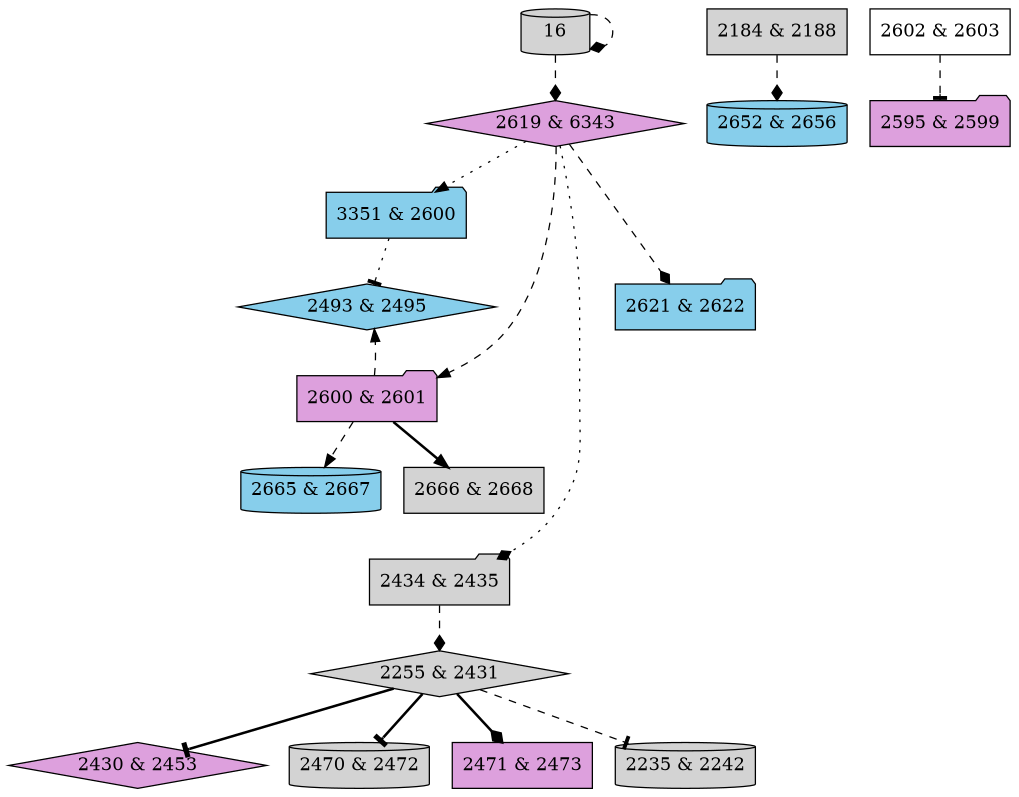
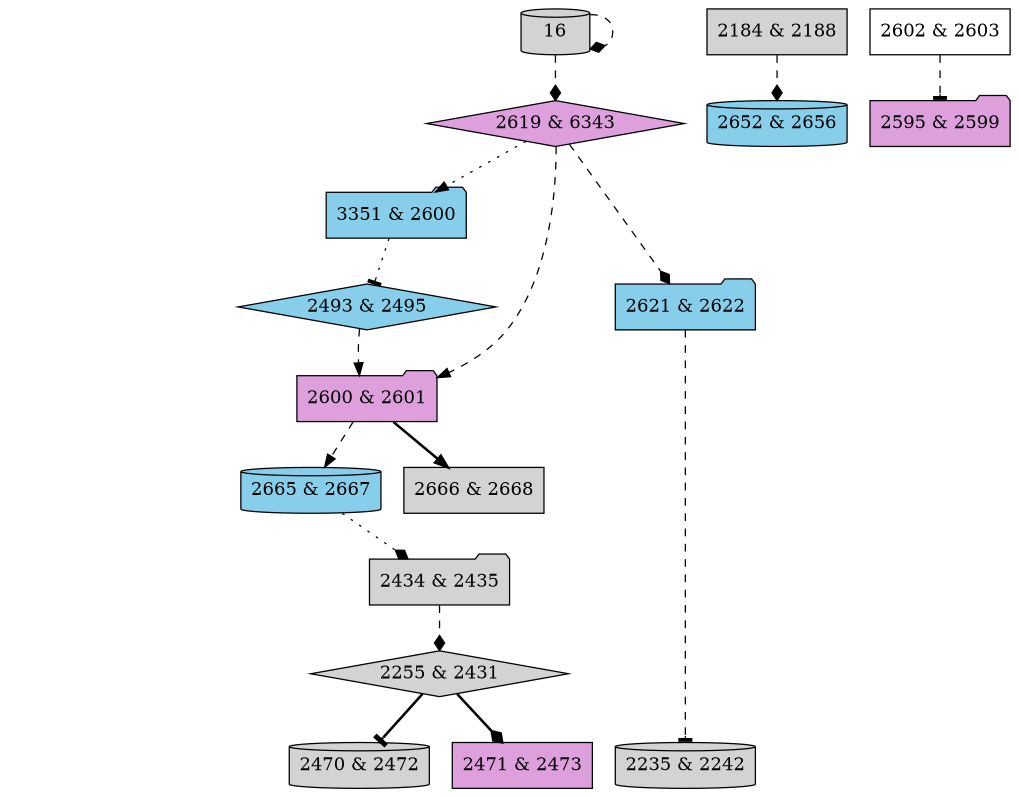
(375, 359) -> (358, 346)
(580, 361) -> (369, 532)
(551, 715) -> (685, 533)
(138, 765) -> none
